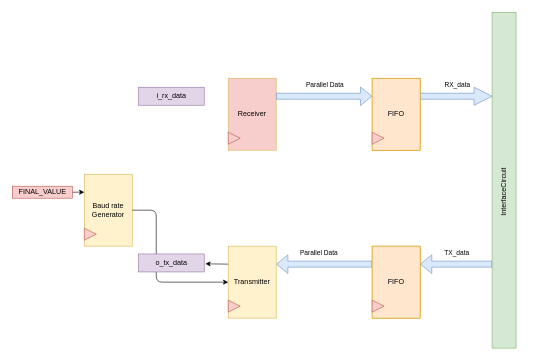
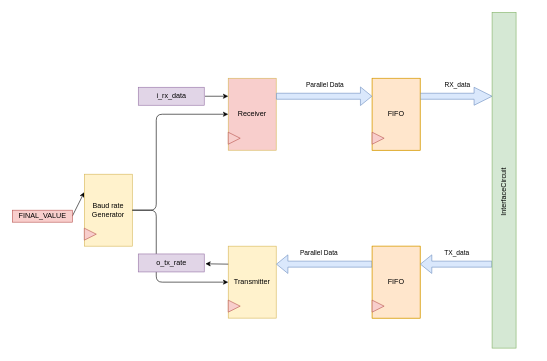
none -> (222, 96)
none -> (158, 116)
(42, 192) -> (42, 216)
(172, 263) -> (172, 263)
